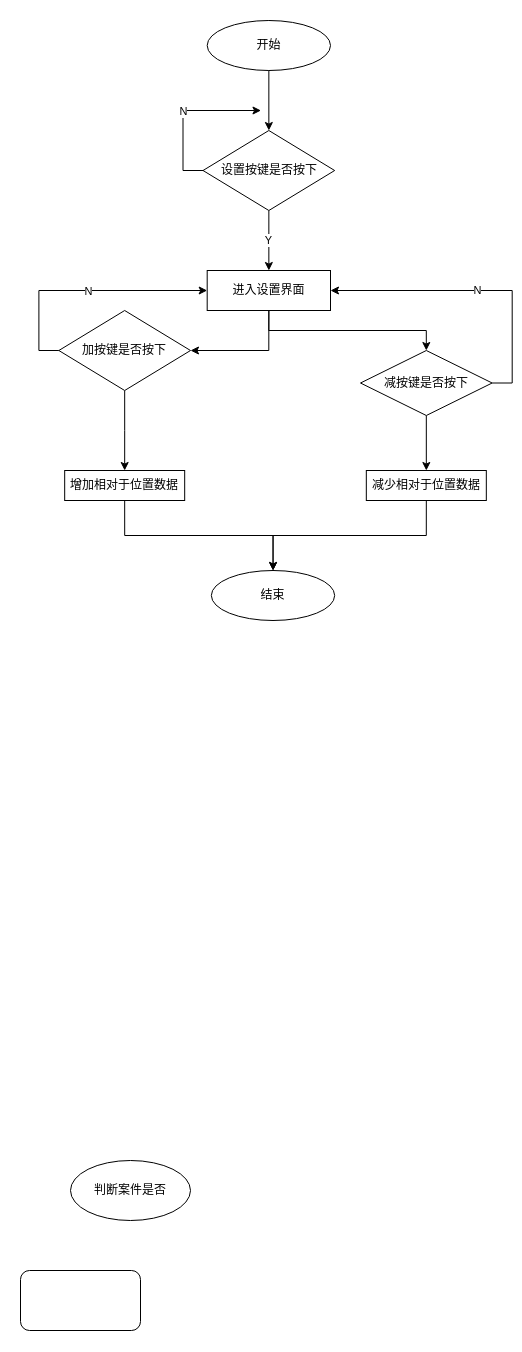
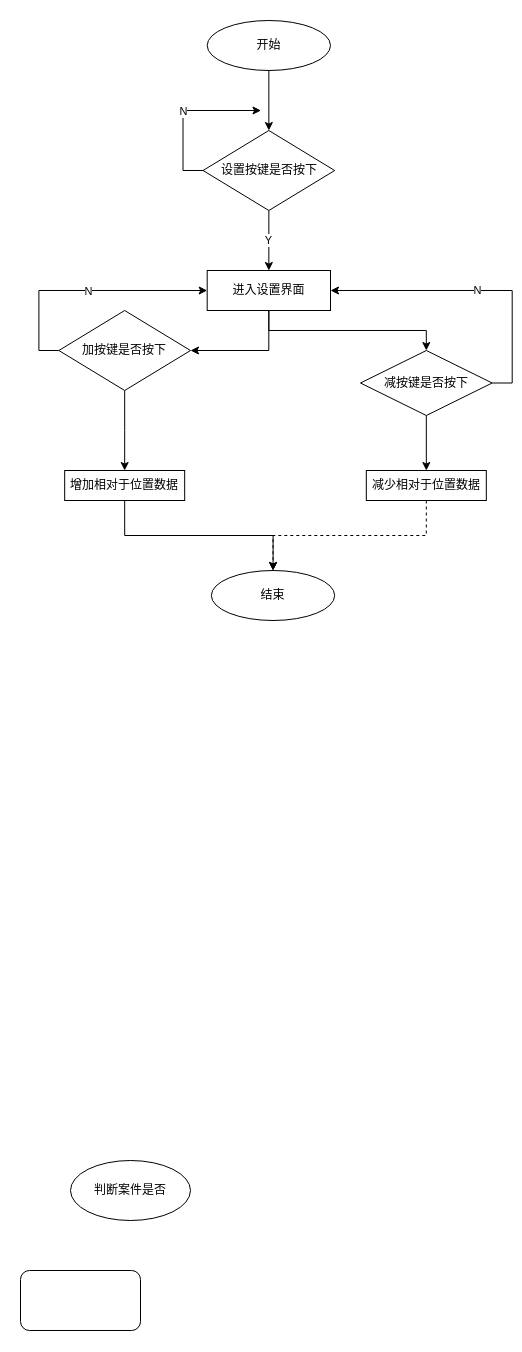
(368, 536) -> (368, 536)
